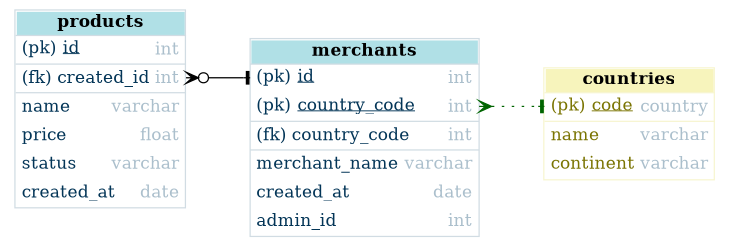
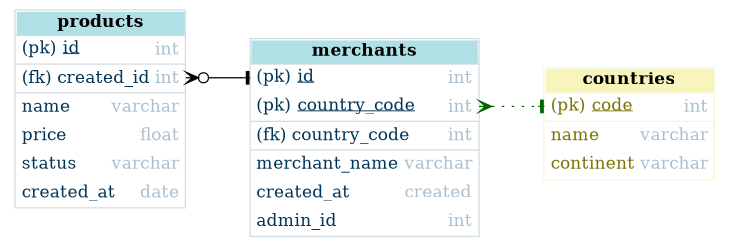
(674, 106) -> (696, 106)
(453, 192) -> (439, 192)
